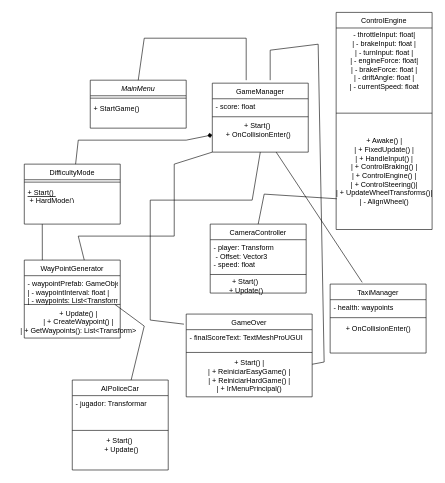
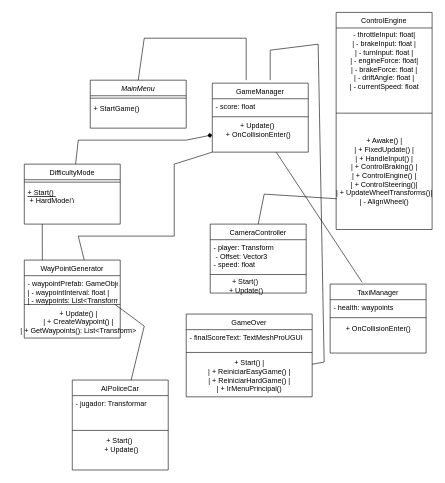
(259, 130) -> (259, 130)
(150, 203) -> none
